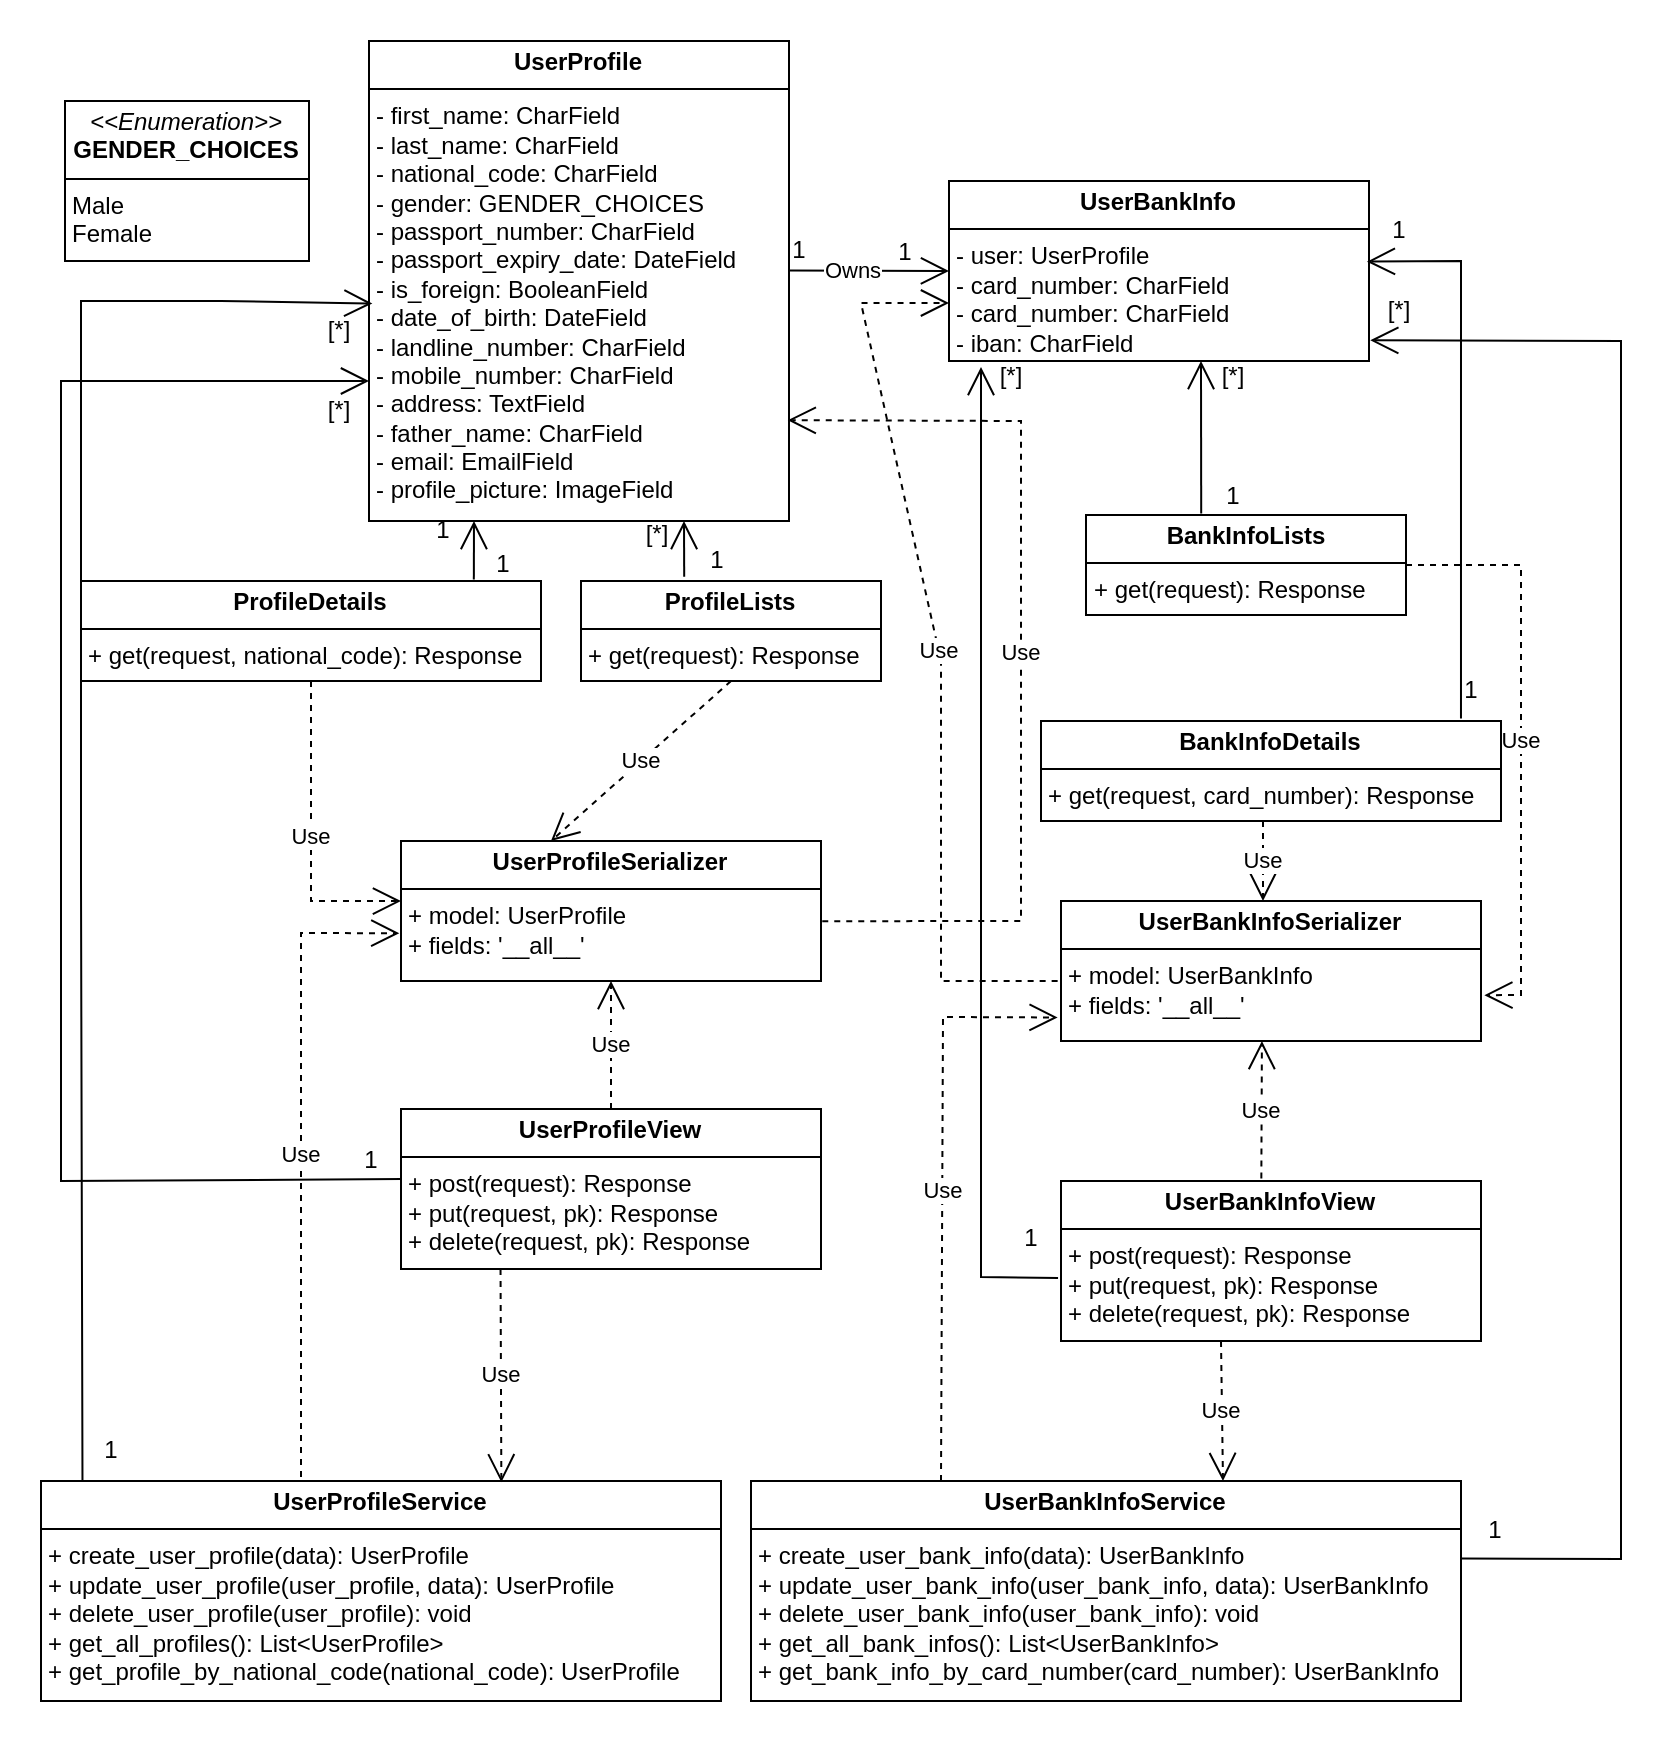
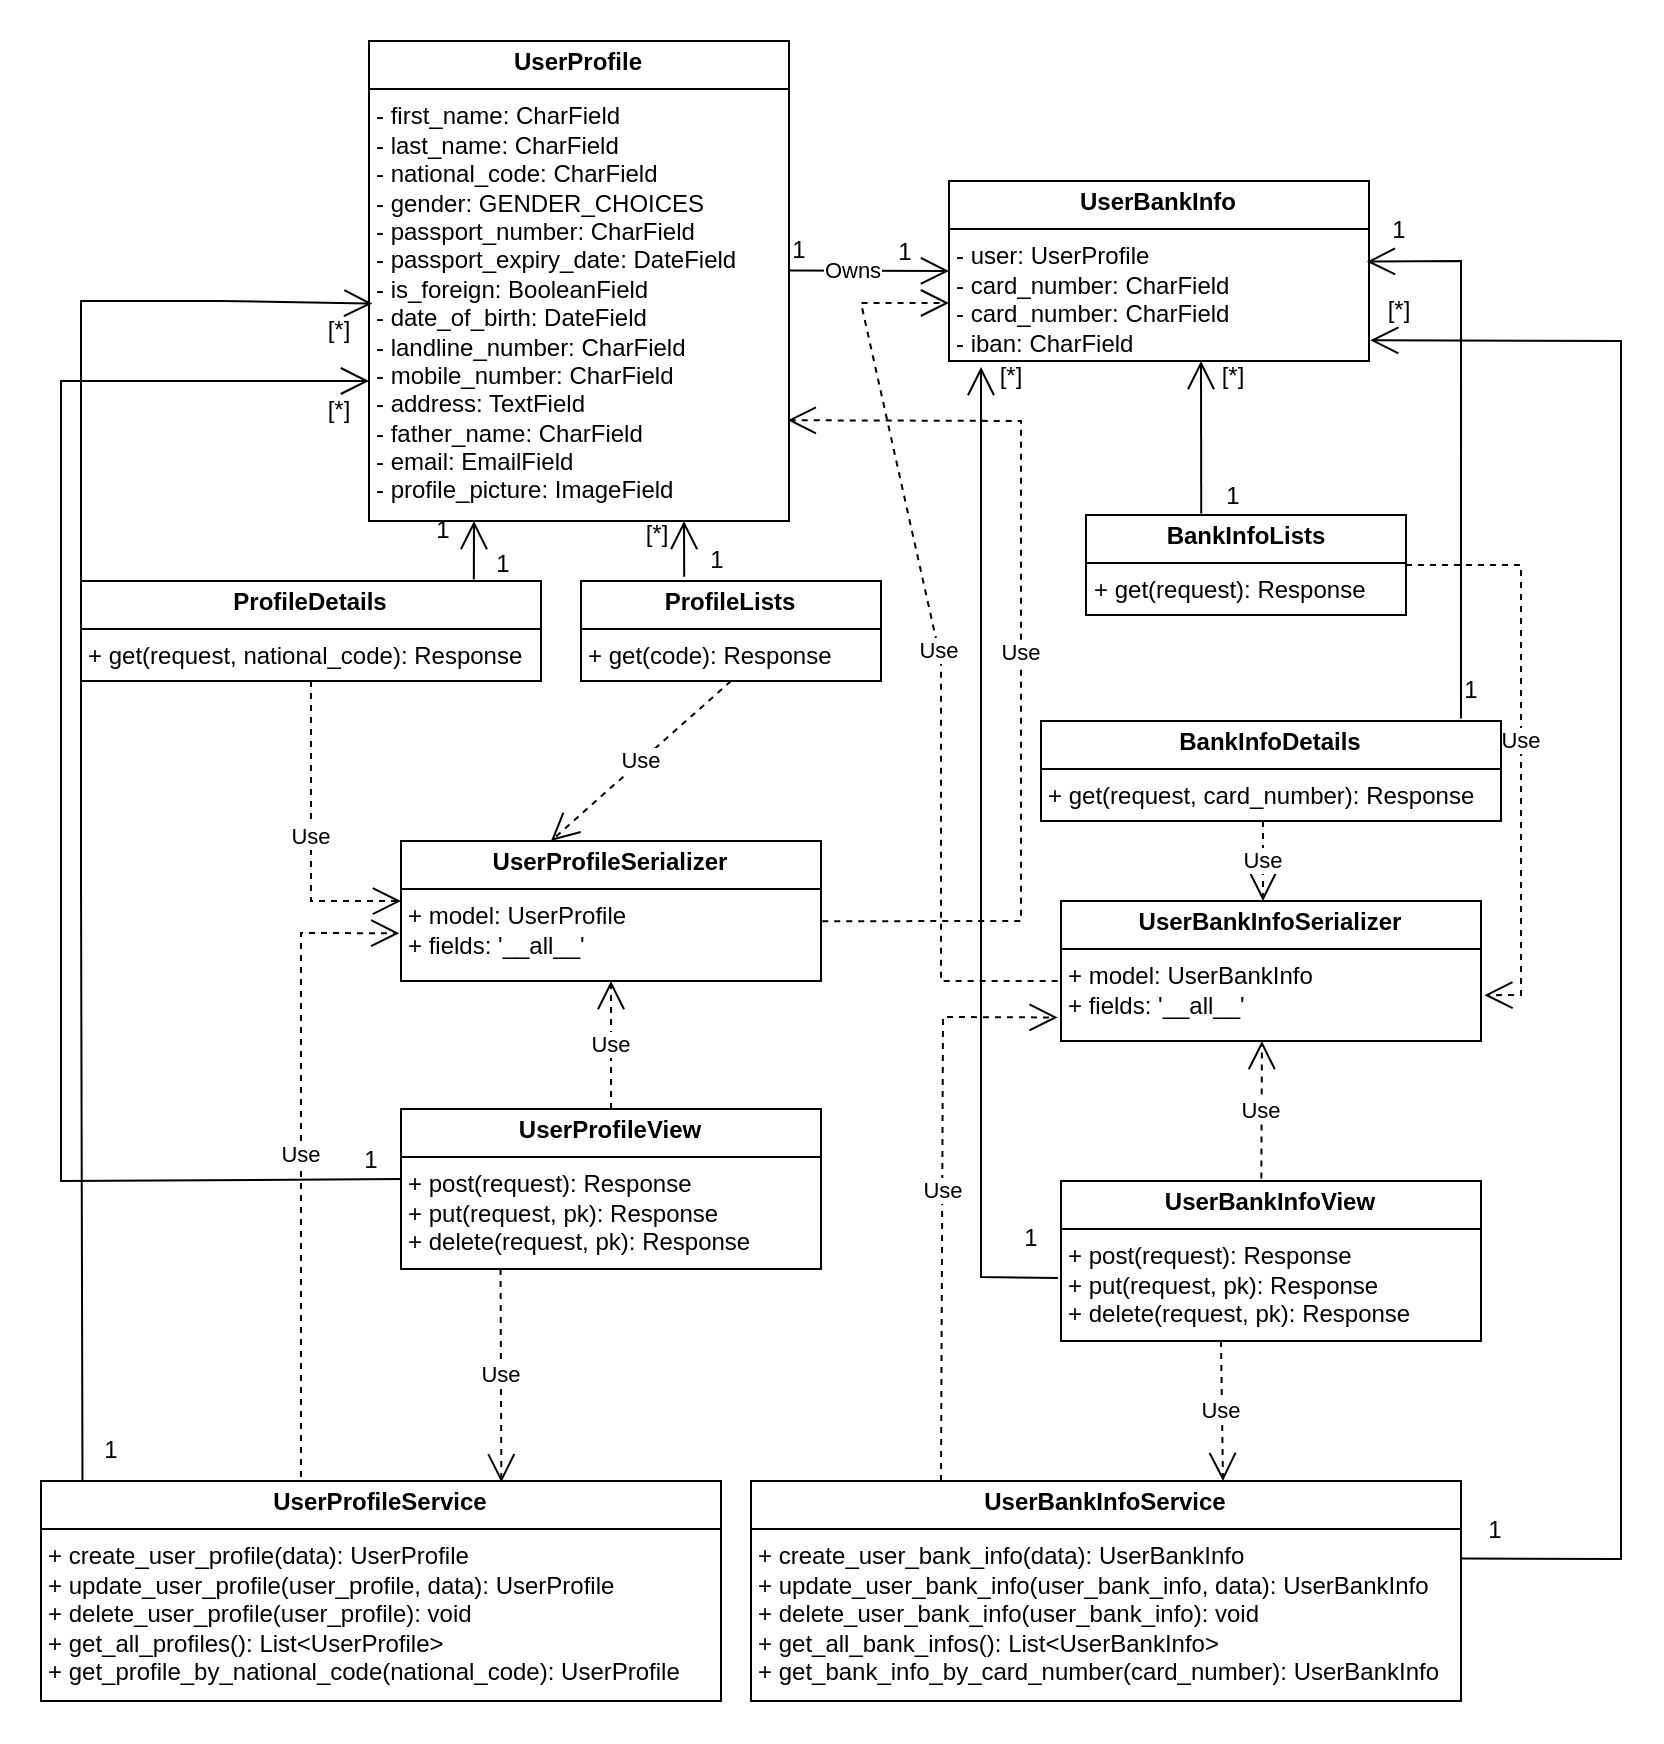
(187, 181) -> none
(733, 610) -> (713, 610)
